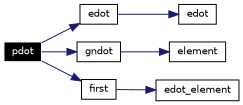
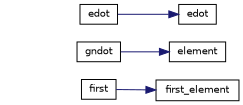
(23, 52) -> none
(198, 90) -> (198, 90)
